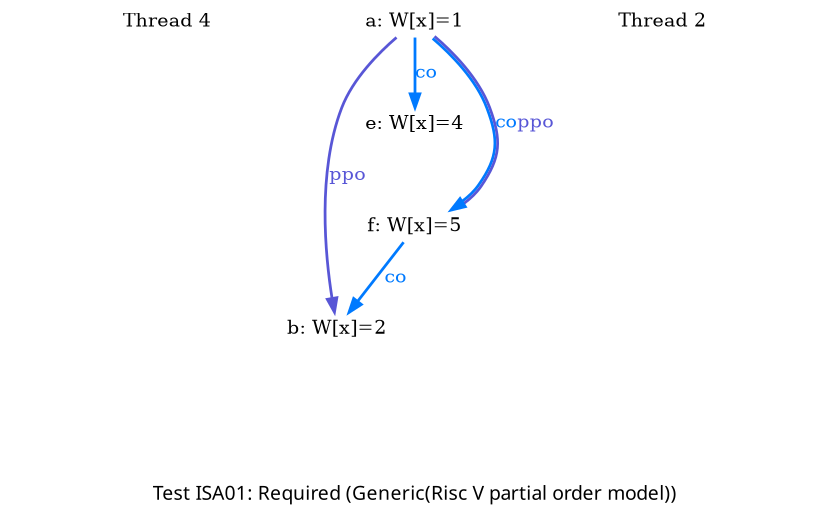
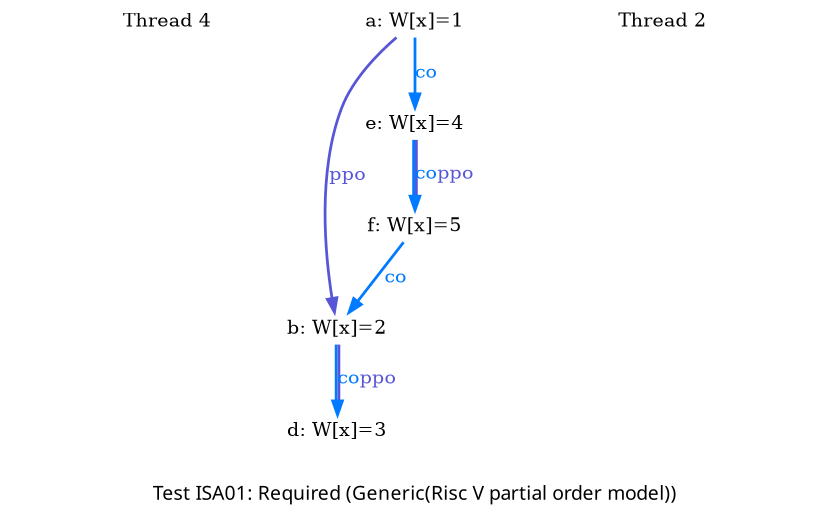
(491, 116) -> (415, 168)
none -> (338, 431)
